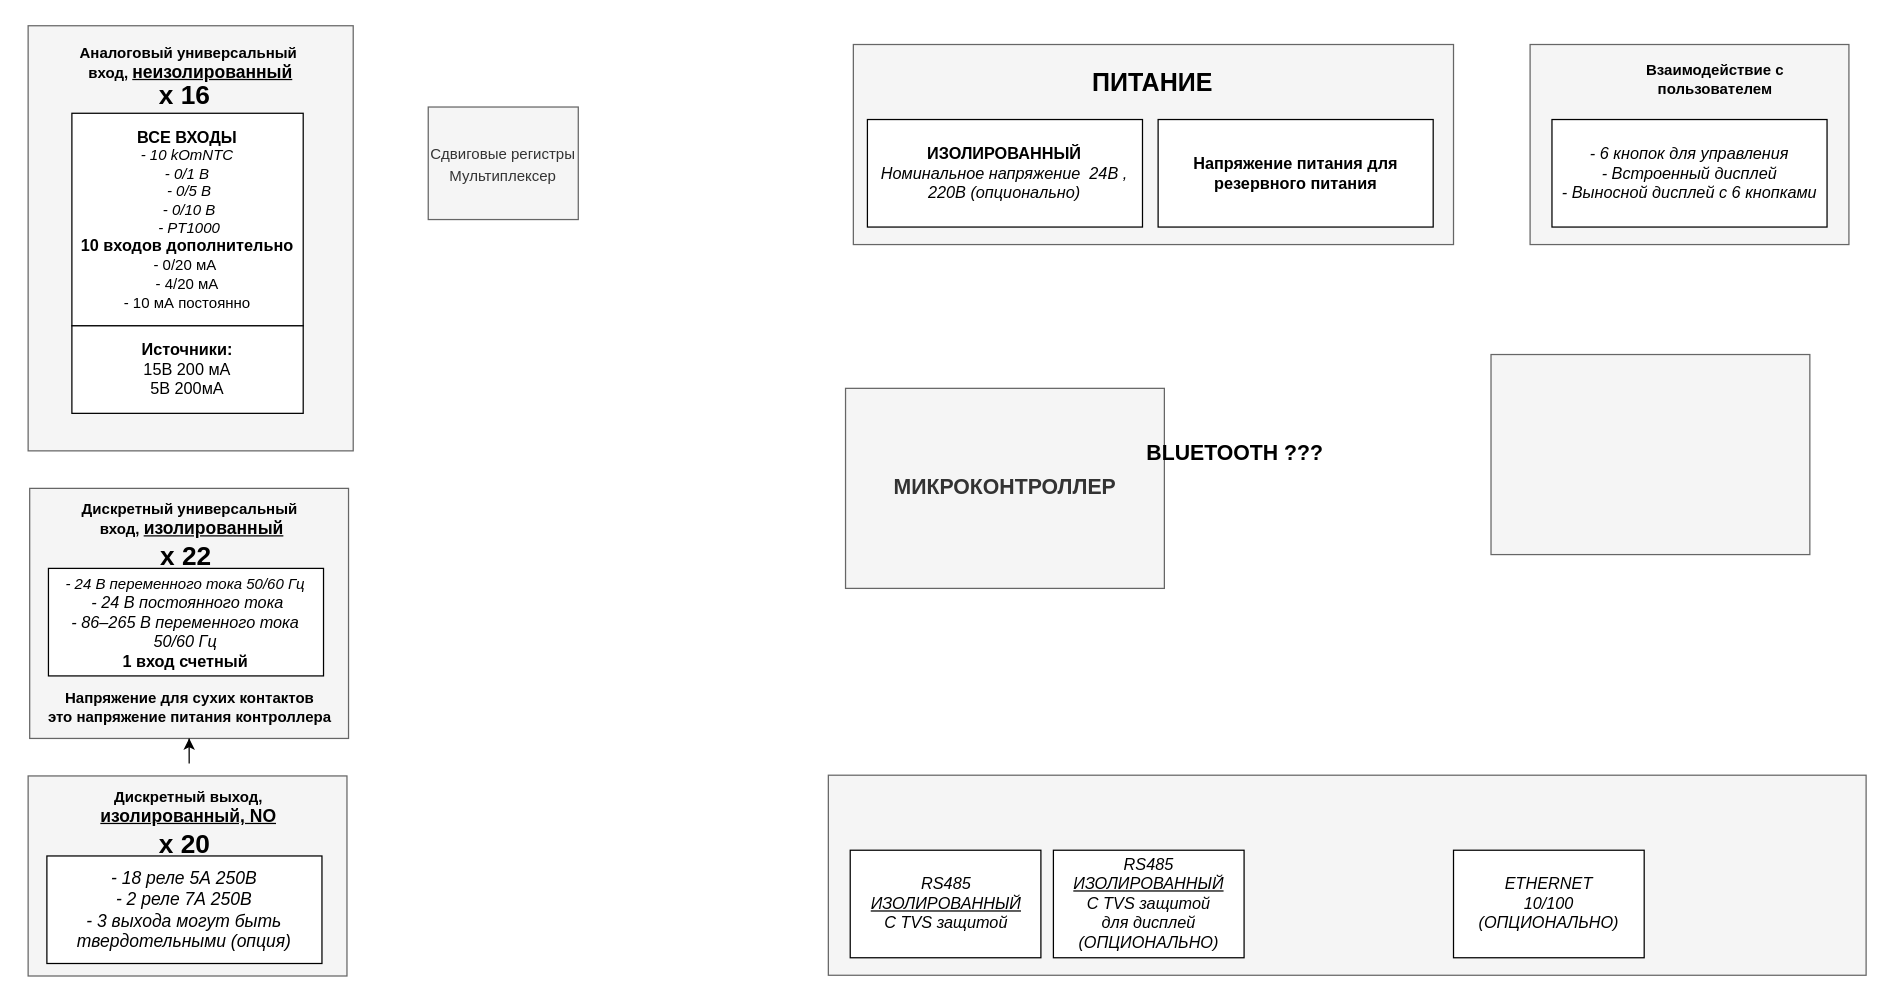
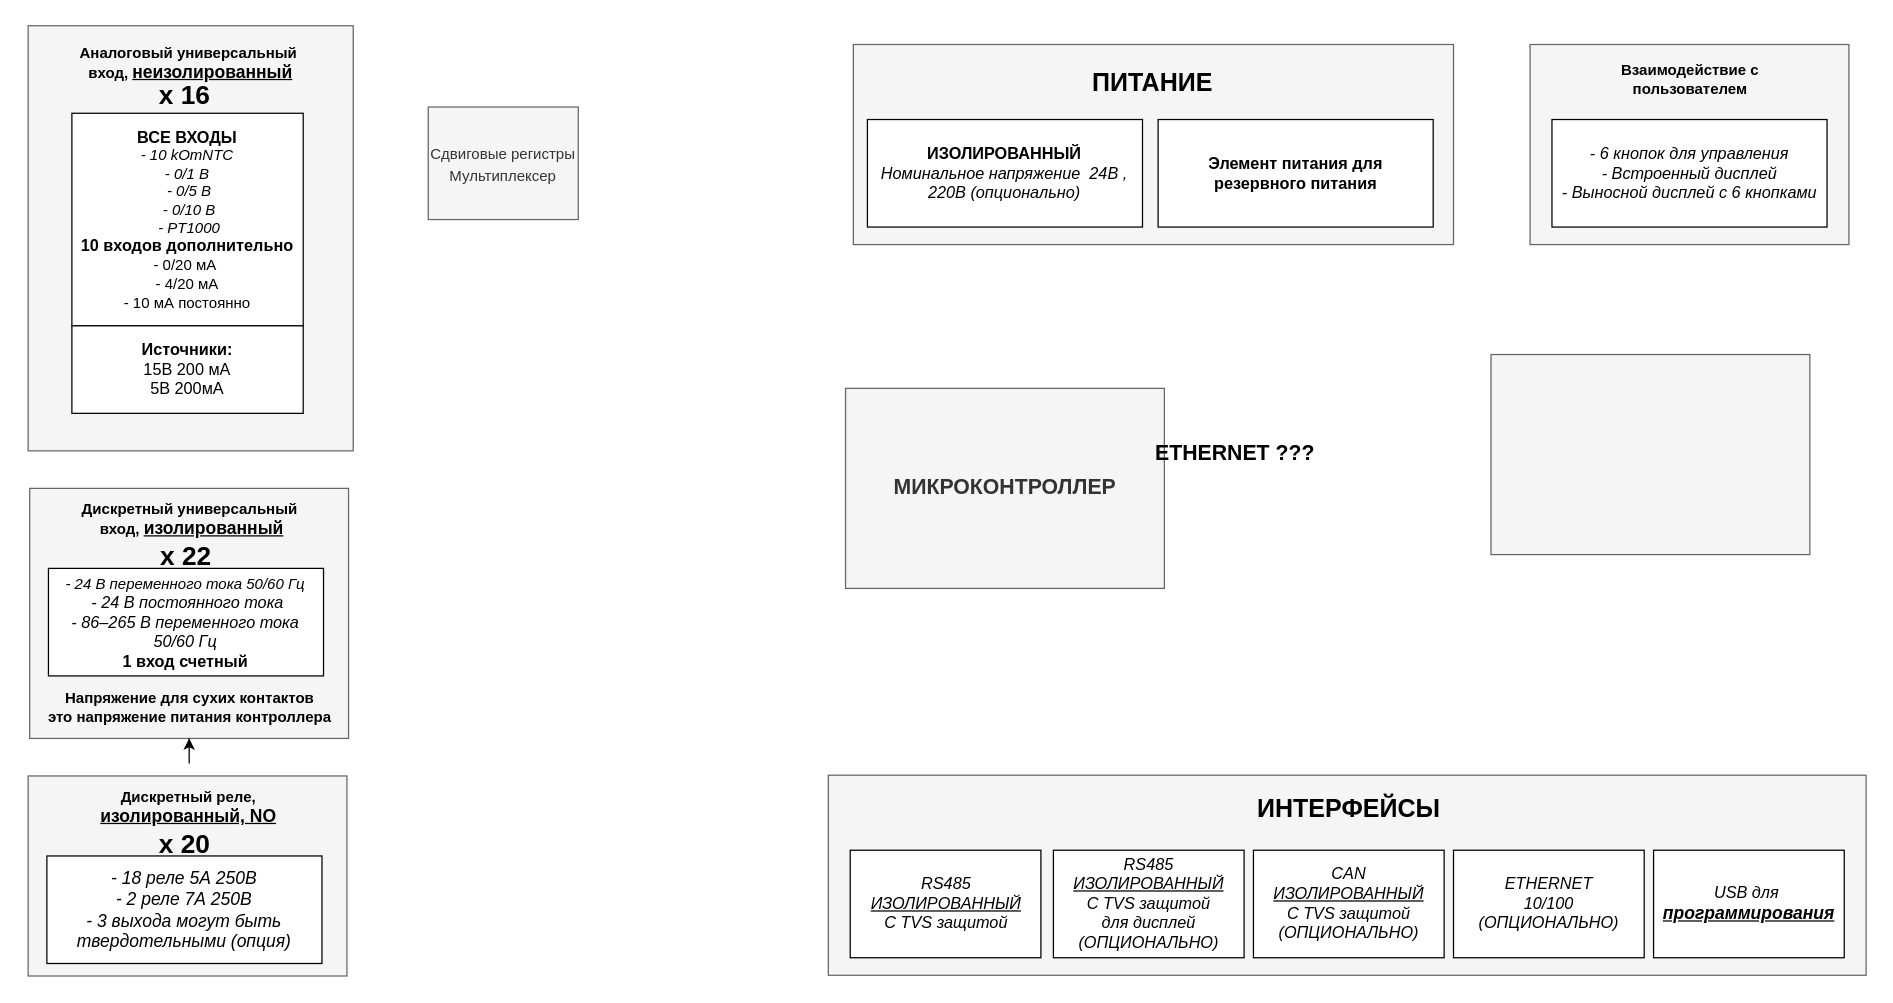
(1714, 79) -> (1689, 79)
(1296, 173) -> (1296, 173)
(1235, 454) -> (1235, 454)
(189, 807) -> (189, 807)
none -> (1348, 807)
none -> (1348, 904)
none -> (1748, 904)
